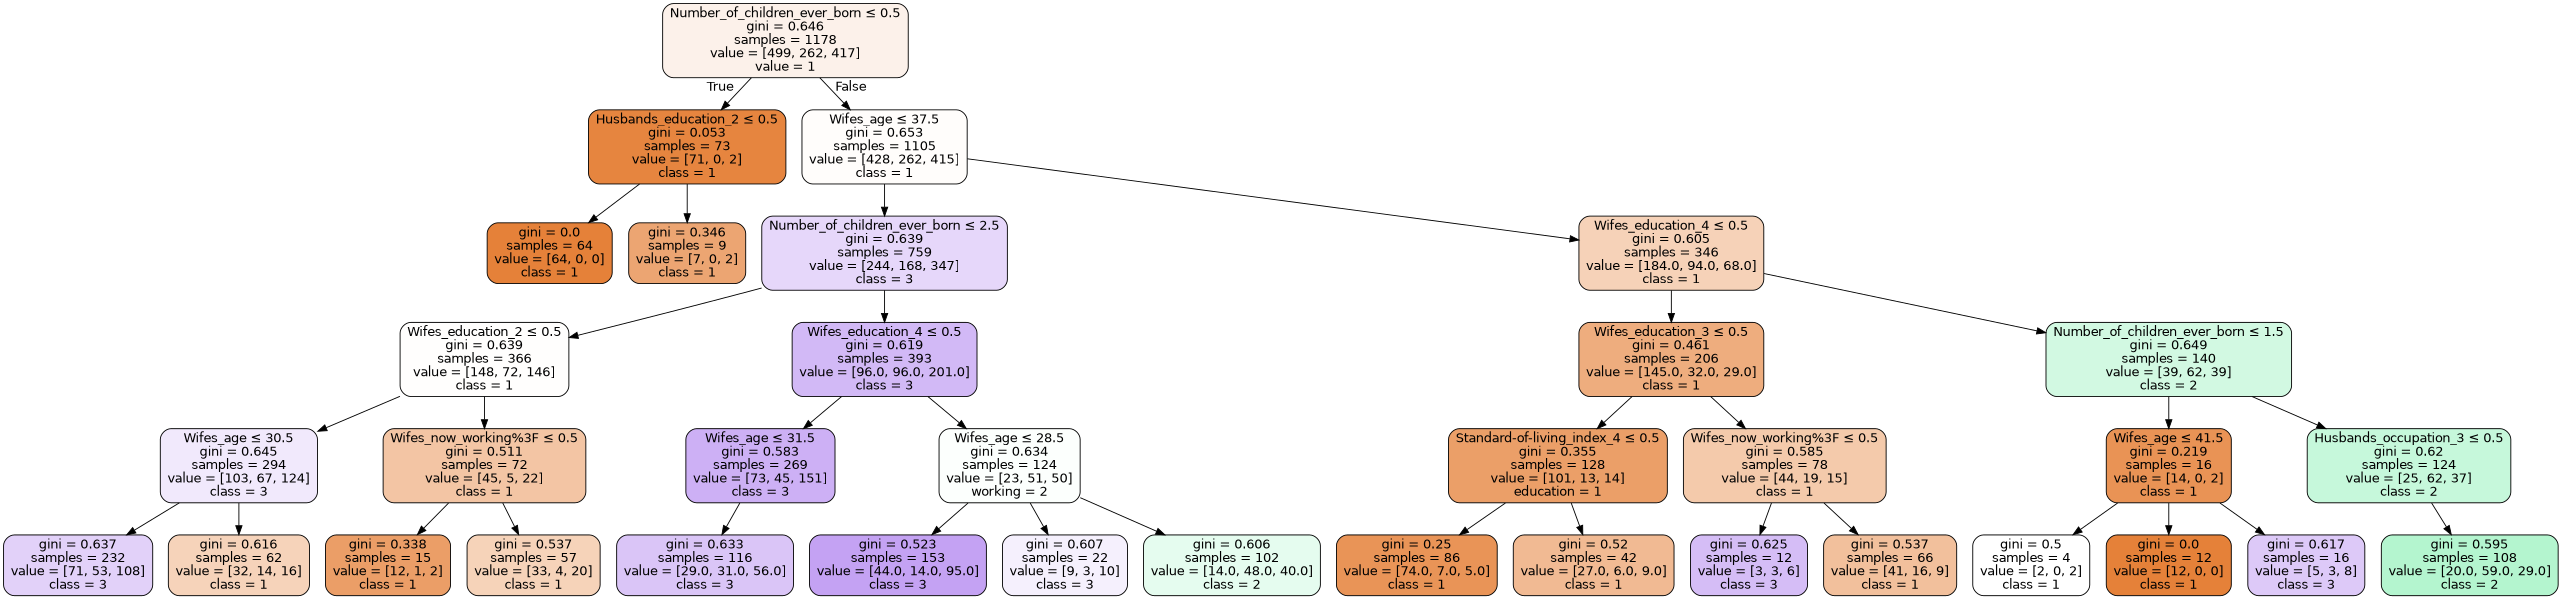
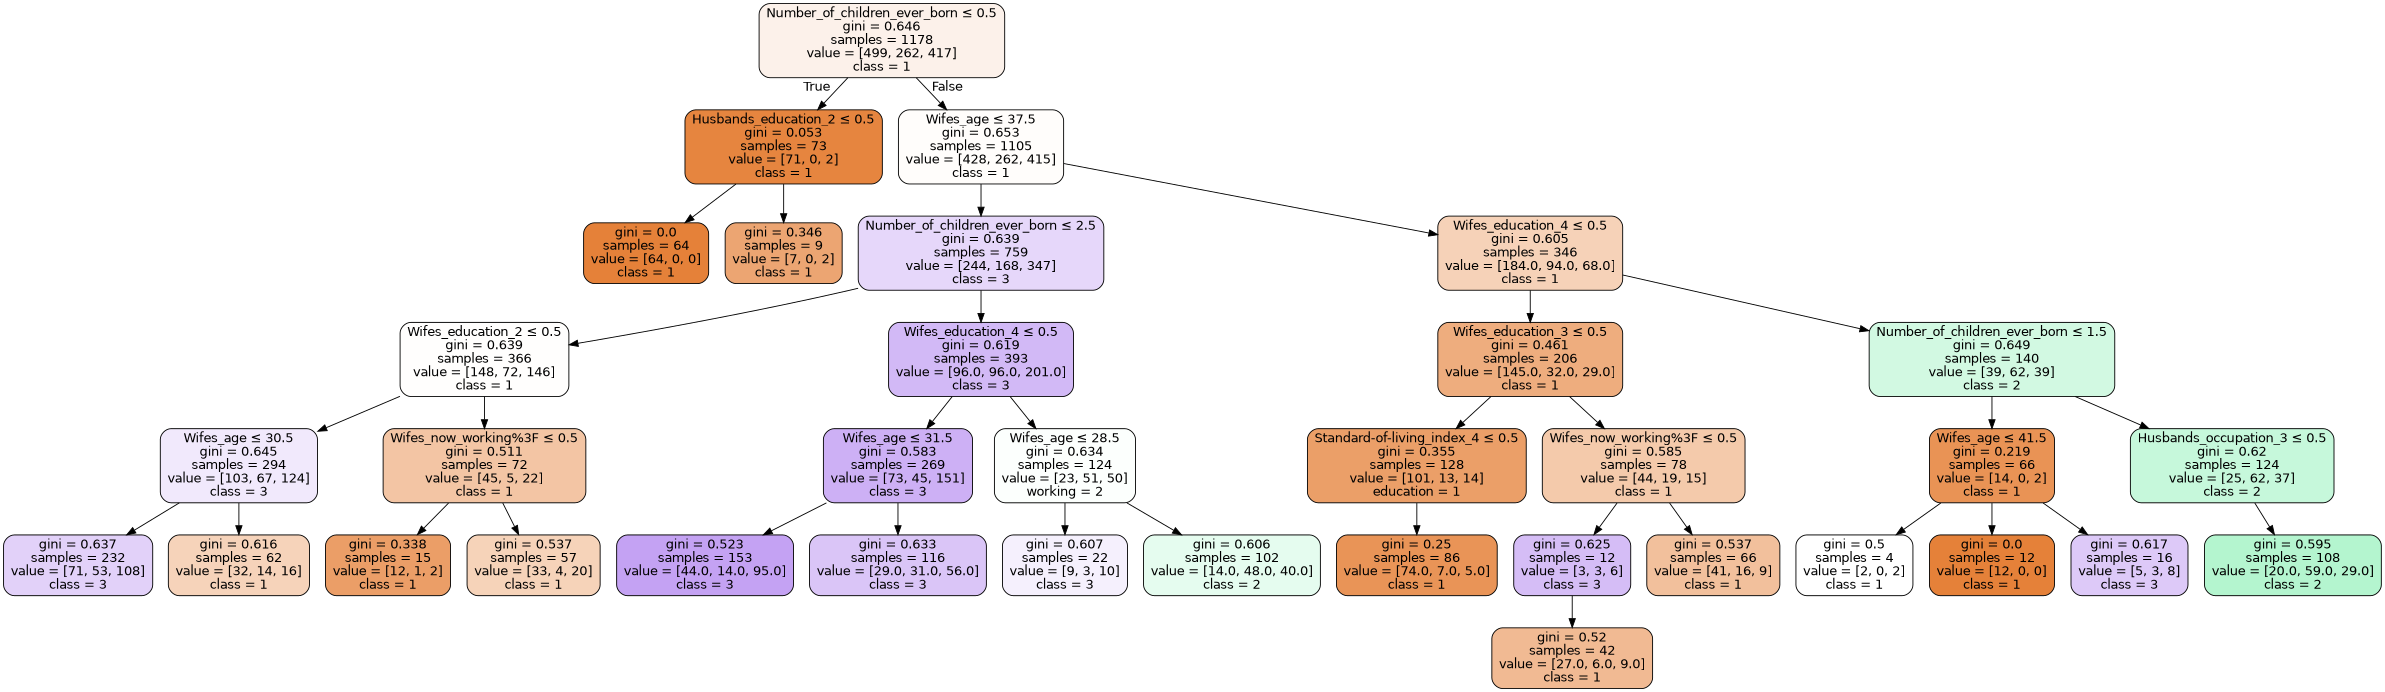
(785, 67) -> (882, 67)
(2169, 465) -> (1992, 465)
(1575, 515) -> (1572, 607)
(953, 516) -> (799, 517)
